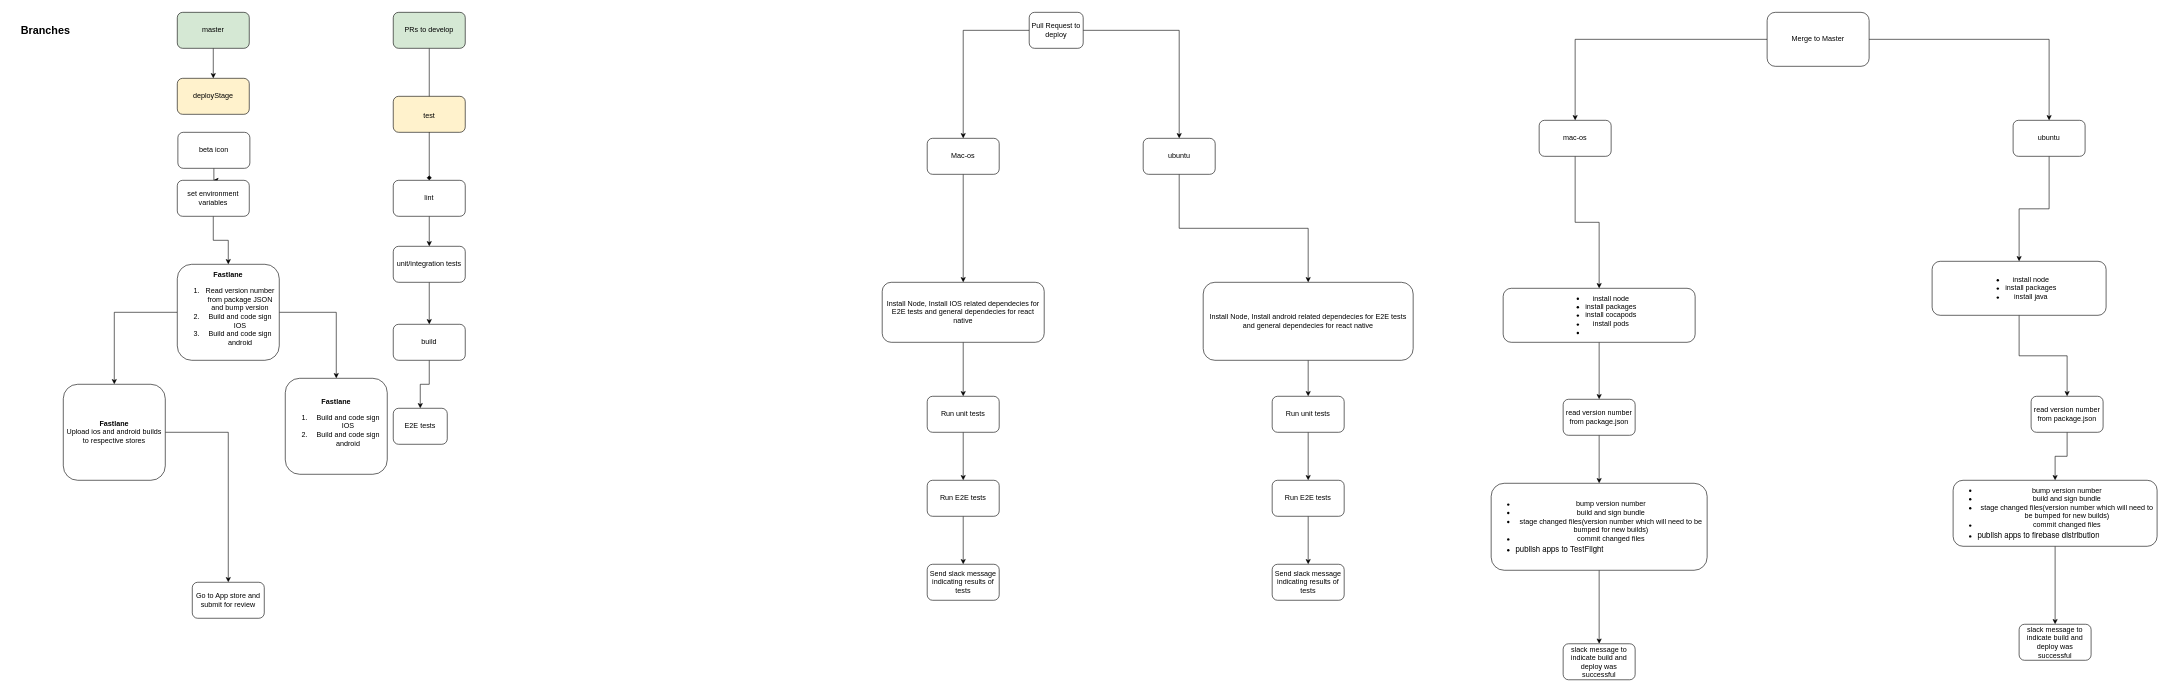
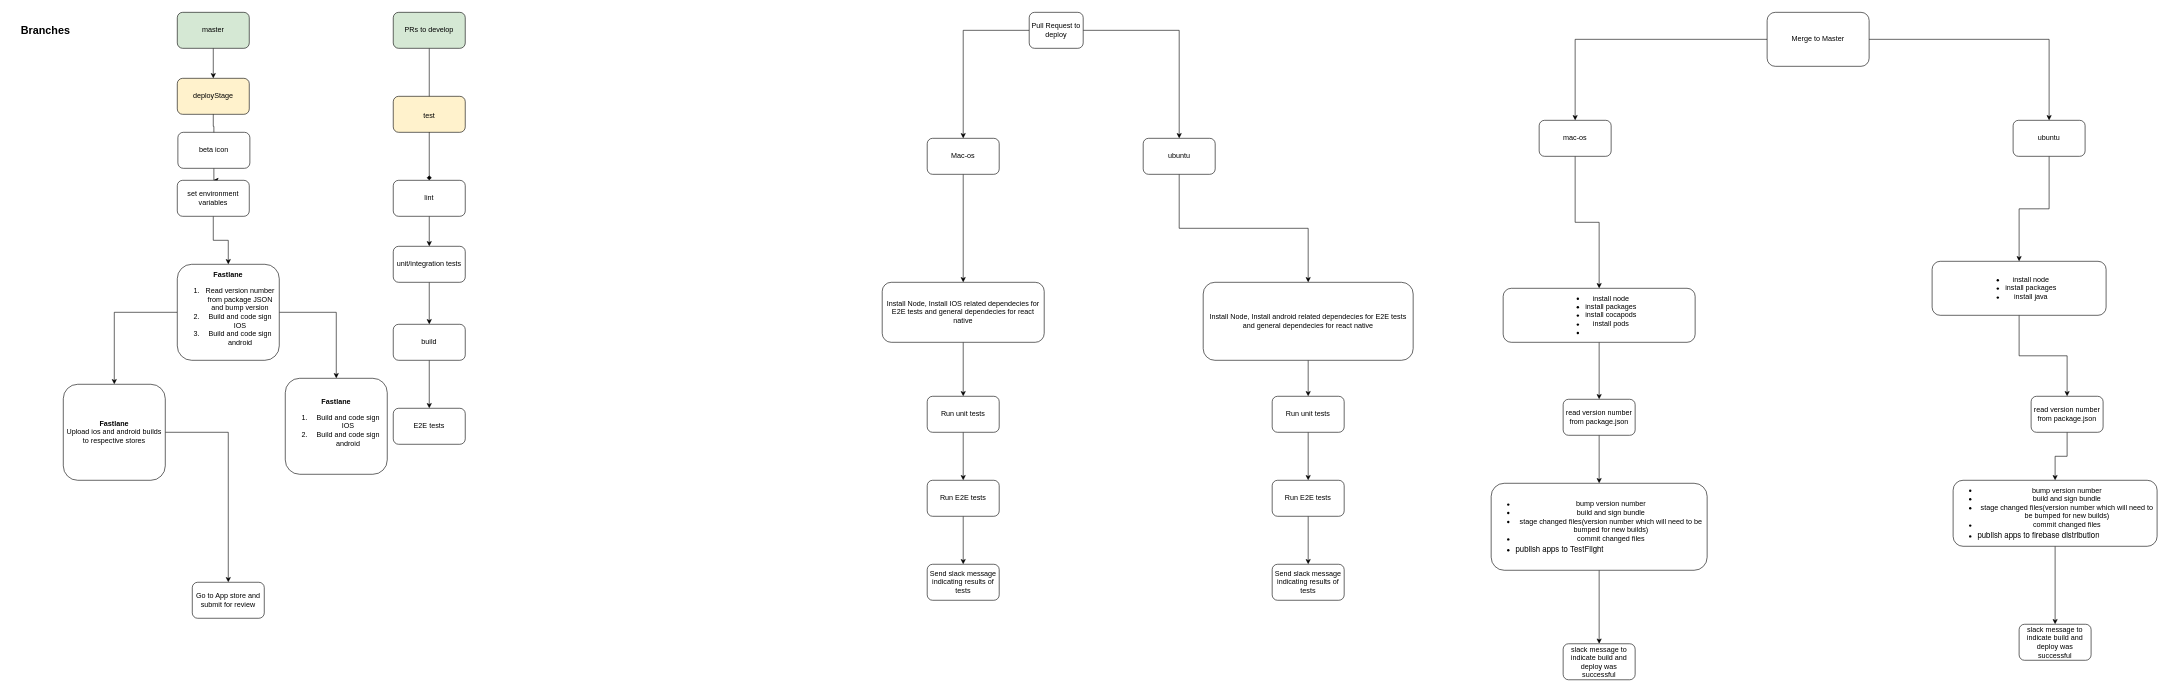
none -> (213, 123)
(420, 426) -> (429, 426)
